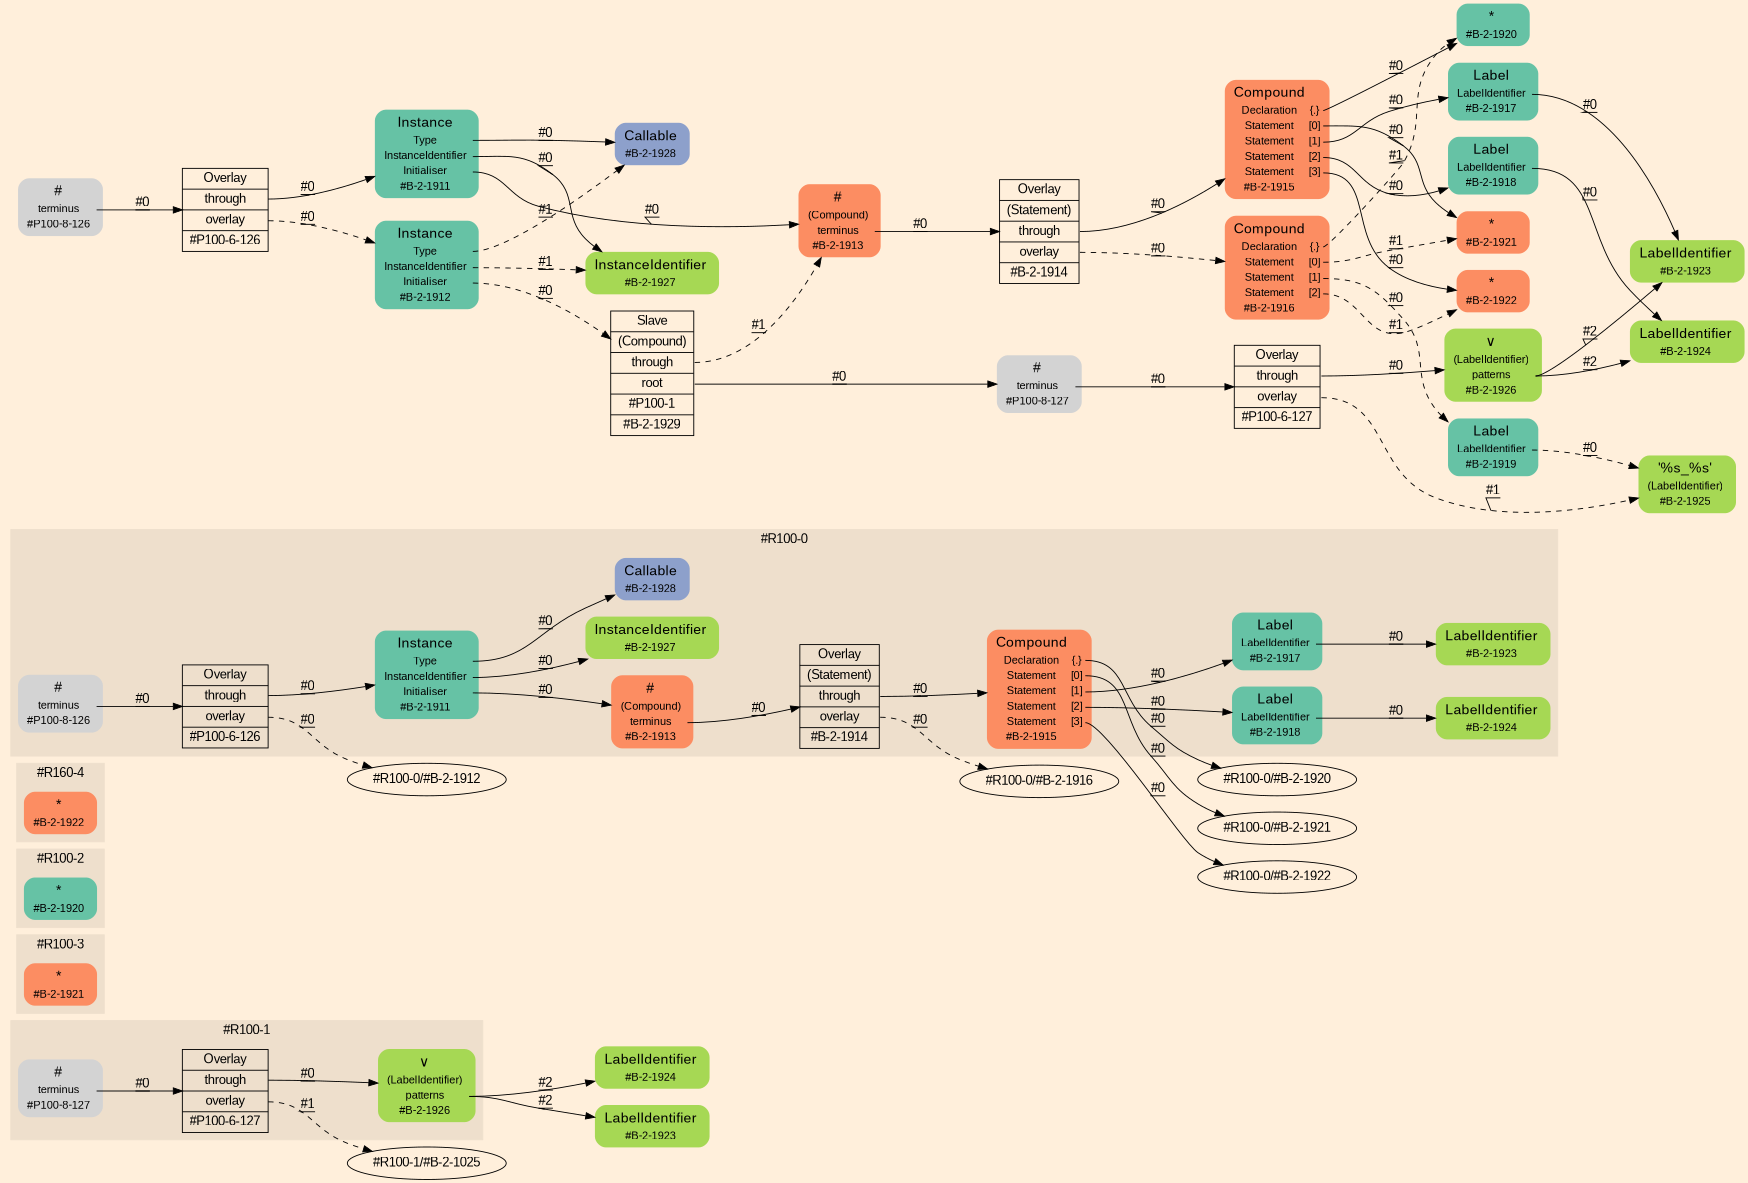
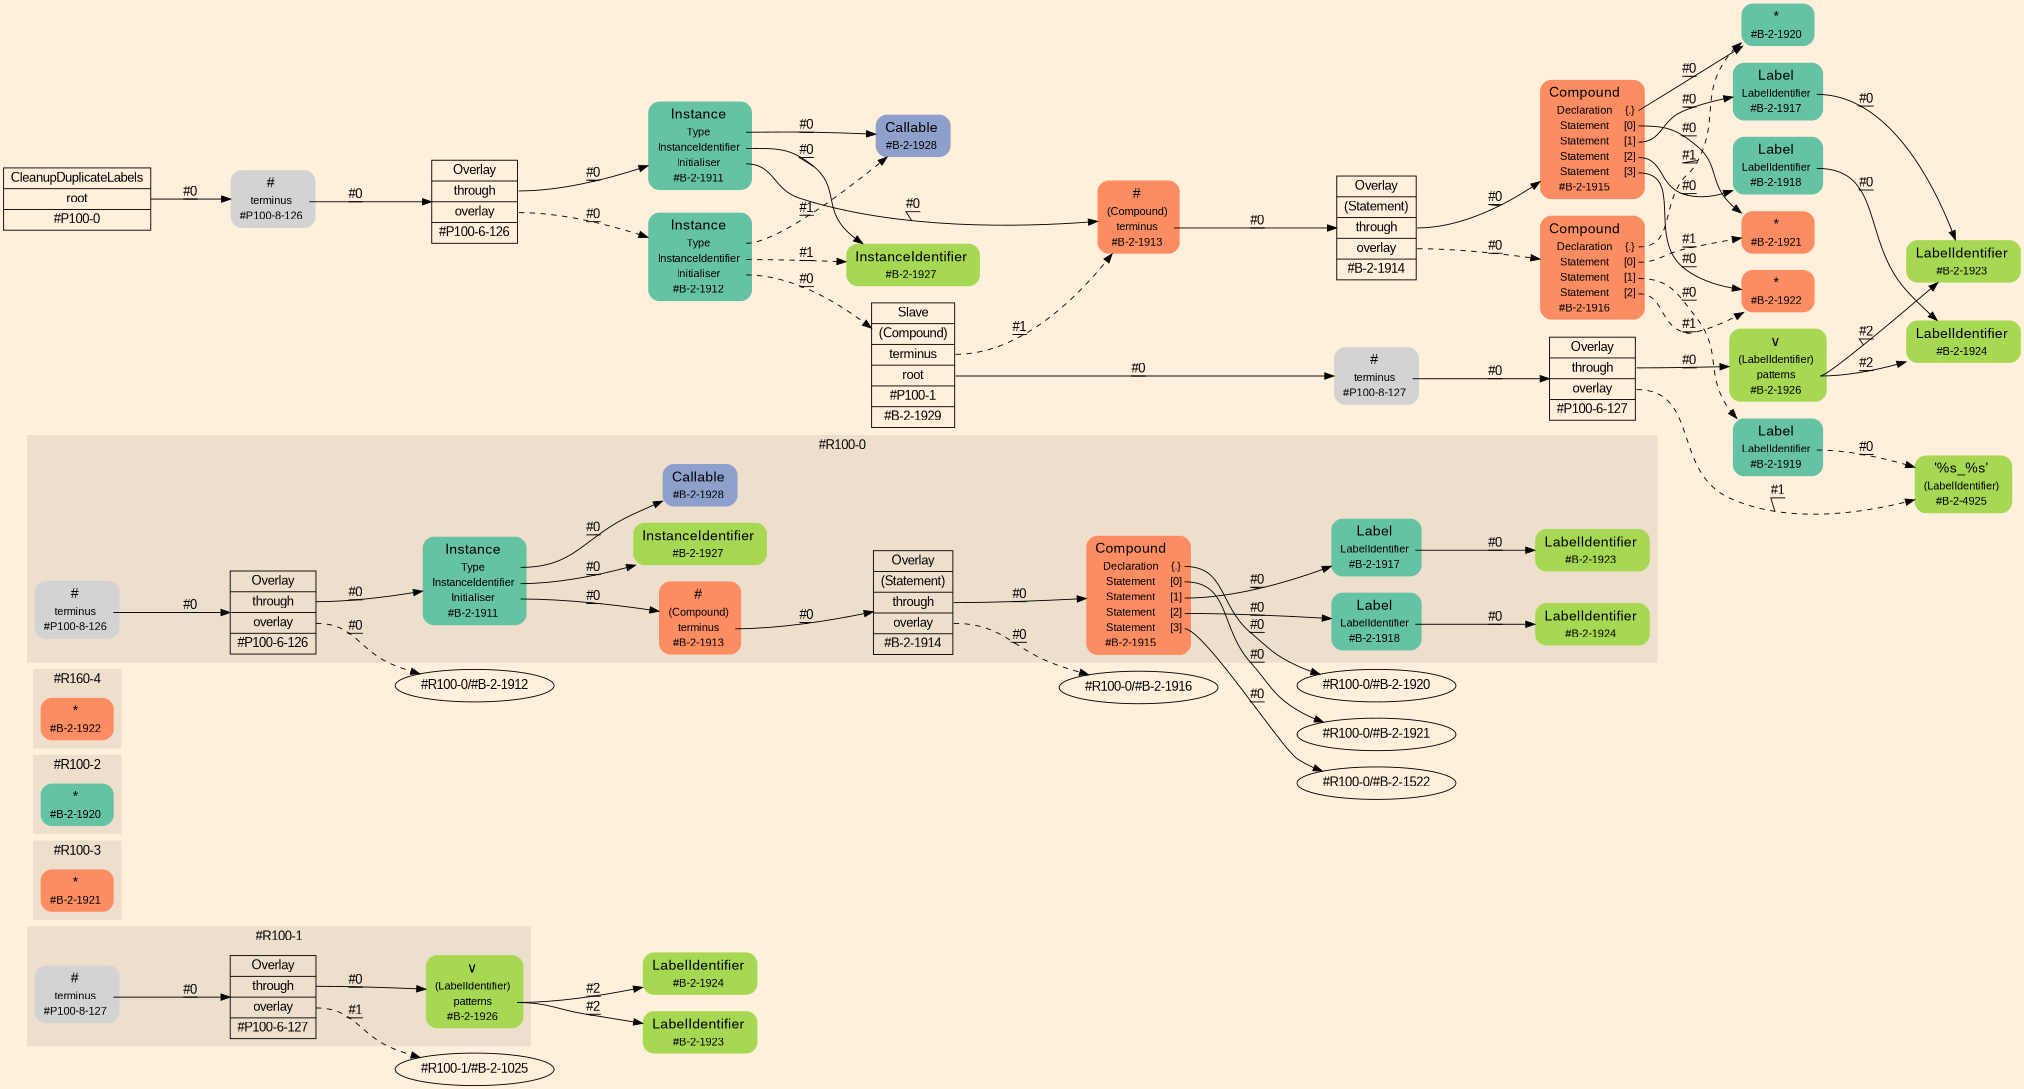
none -> (77, 199)
(652, 362) -> (913, 354)
(1685, 501) -> (1962, 501)
(1277, 877) -> (1376, 783)
